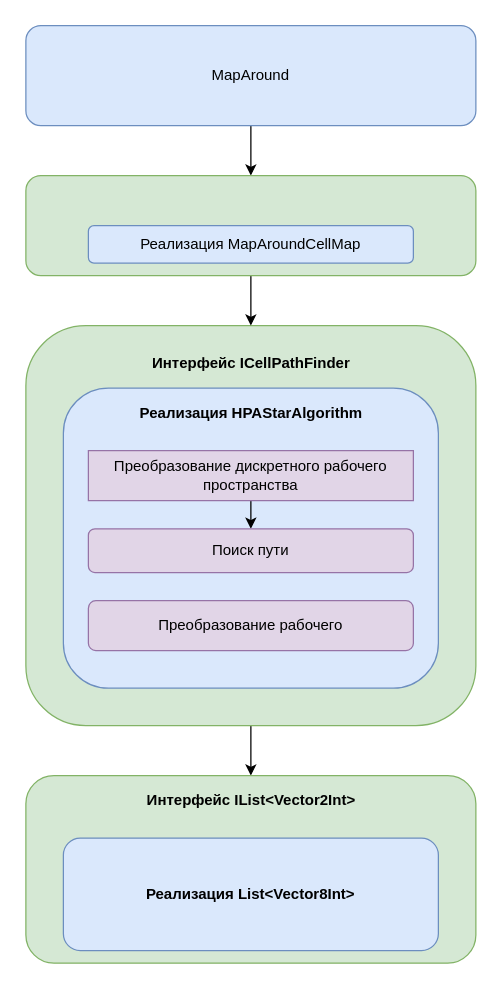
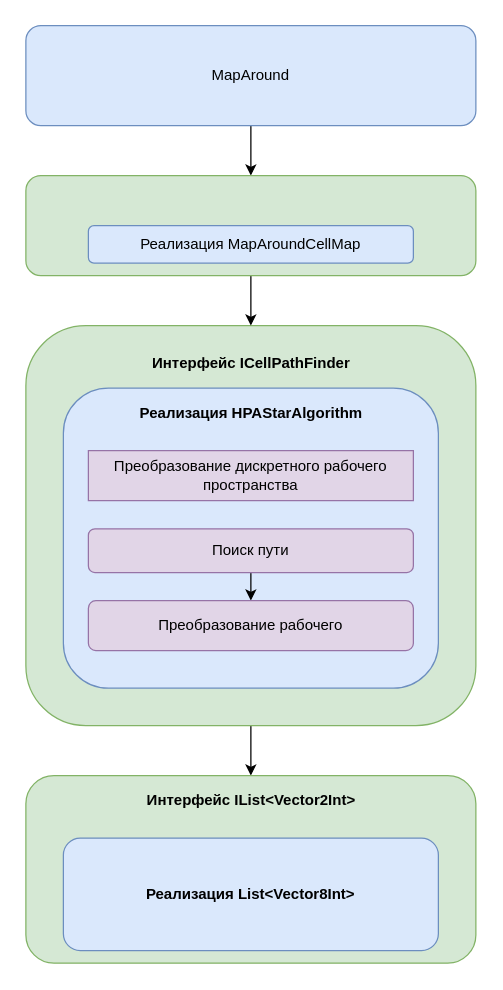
(251, 519) -> none
none -> (251, 591)
